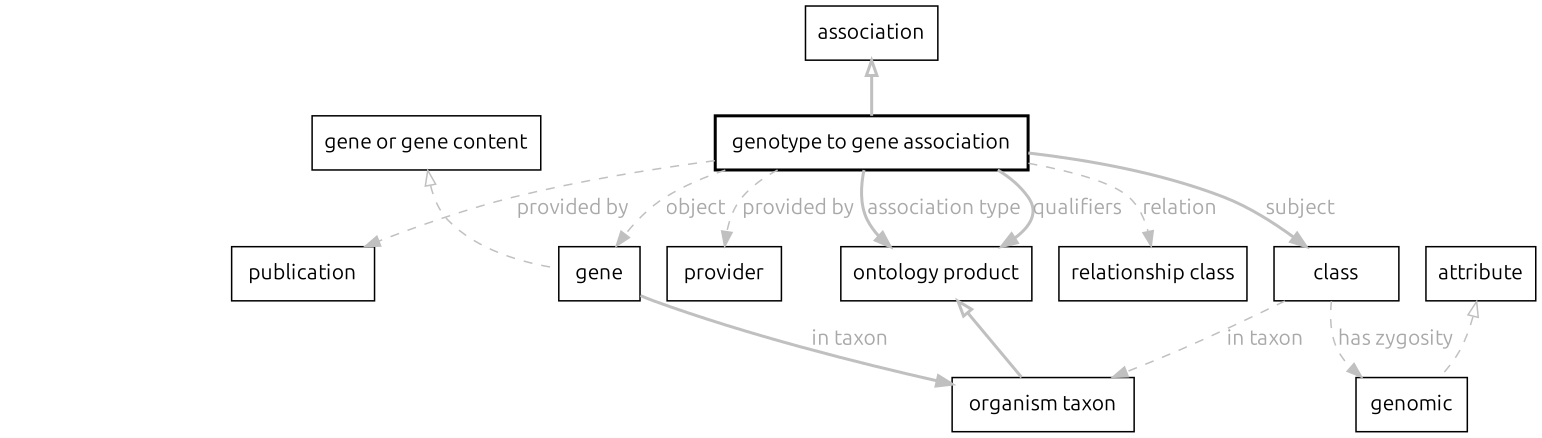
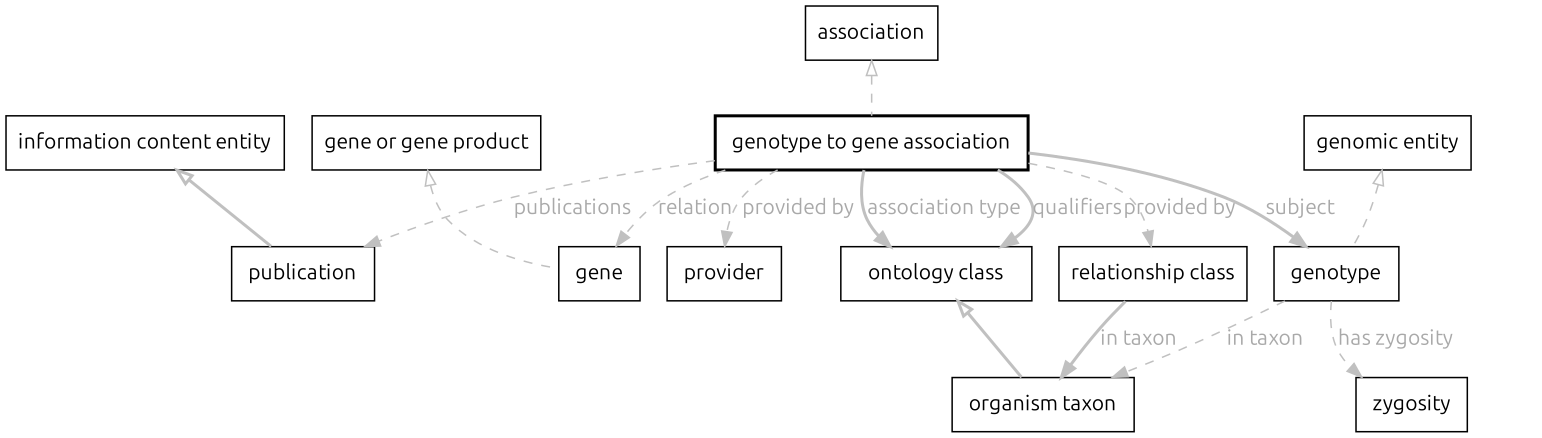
(872, 96) -> (872, 96)
none -> (145, 143)
(426, 143) -> (426, 143)
none -> (1388, 143)
(573, 208) -> (573, 208)
(696, 208) -> (696, 208)
(1180, 208) -> (1180, 208)
(936, 274) -> (936, 274)
(1336, 274) -> (1336, 274)
(1481, 274) -> none
(787, 343) -> (1097, 332)
(1412, 405) -> (1412, 405)
